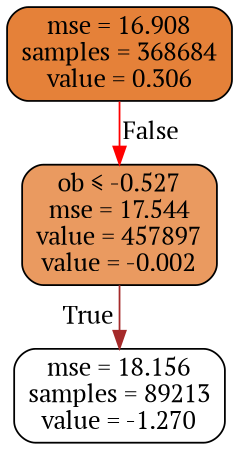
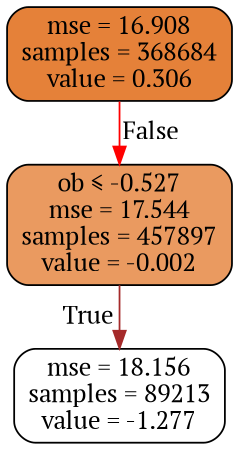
(120, 237) -> (120, 237)
(120, 421) -> (120, 421)
